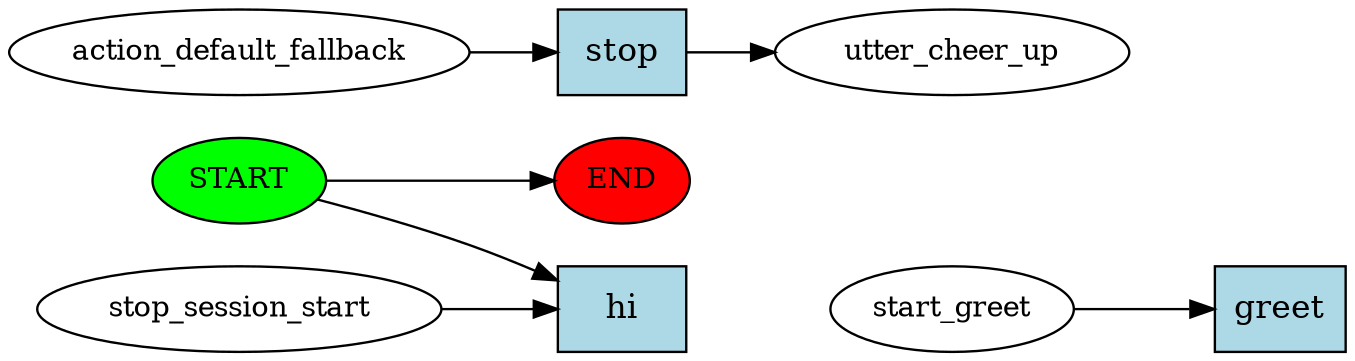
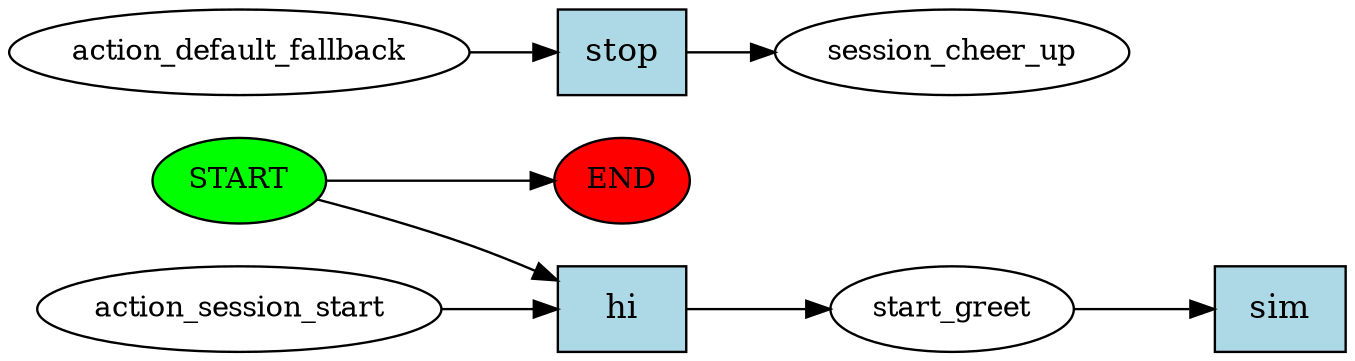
(952, 52) -> (952, 52)
(239, 309) -> (239, 309)
none -> (746, 309)
(1280, 309) -> (1280, 309)
